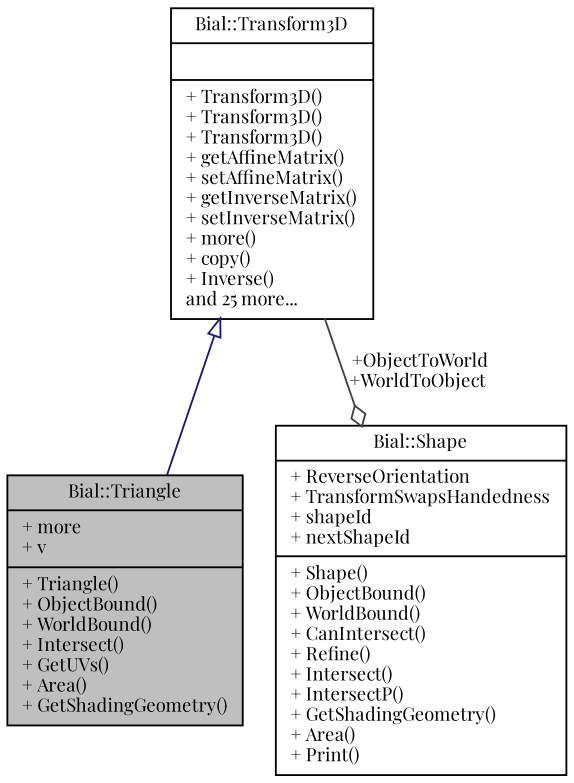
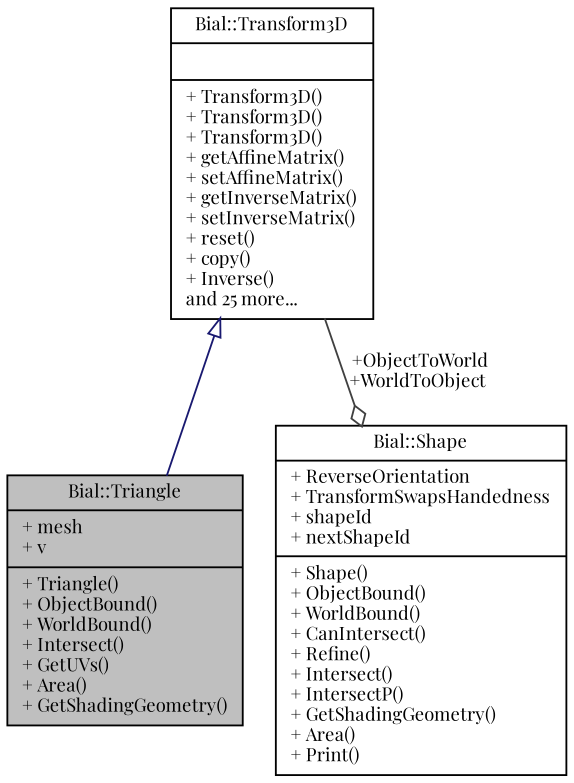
(222, 239) -> (221, 239)
(52, 528) -> (53, 528)
